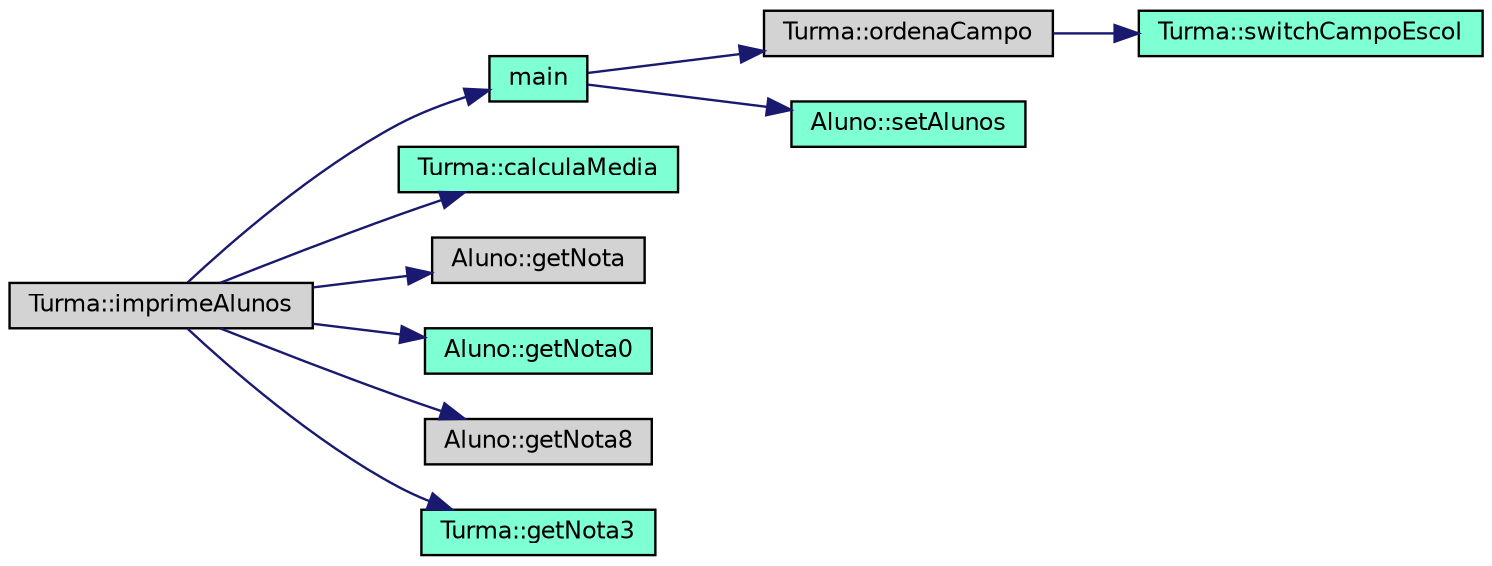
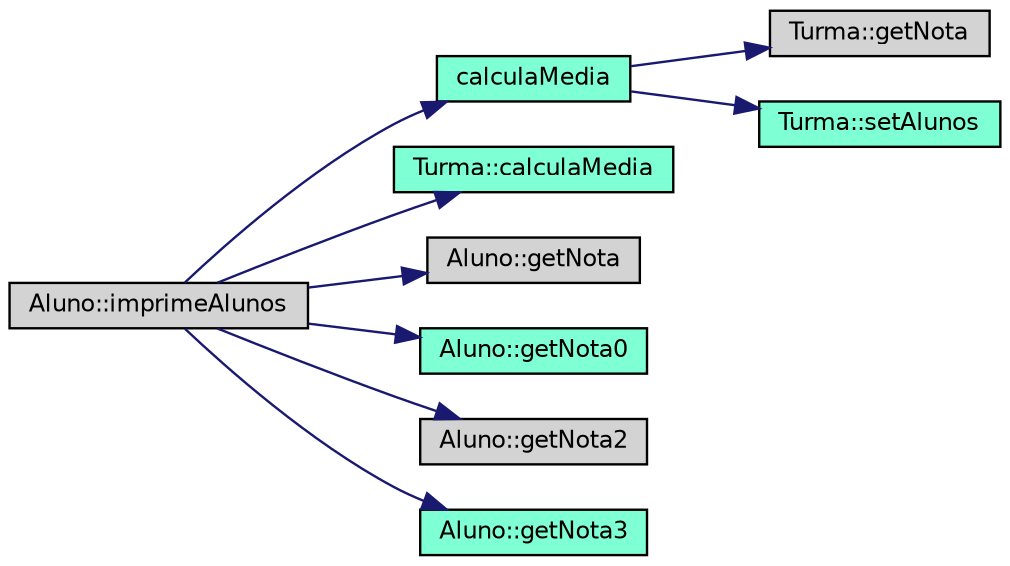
(908, 33) -> (880, 33)
(1311, 33) -> none
(538, 79) -> (534, 79)
(908, 124) -> (880, 124)
(161, 306) -> (159, 306)
(538, 442) -> (534, 442)
(538, 532) -> (534, 532)
